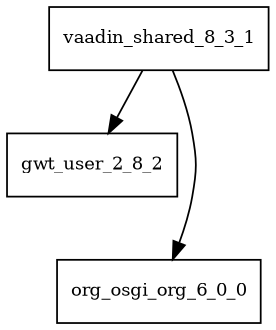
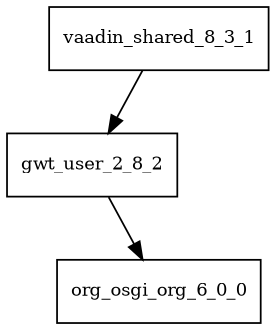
(195, 156) -> (121, 221)
